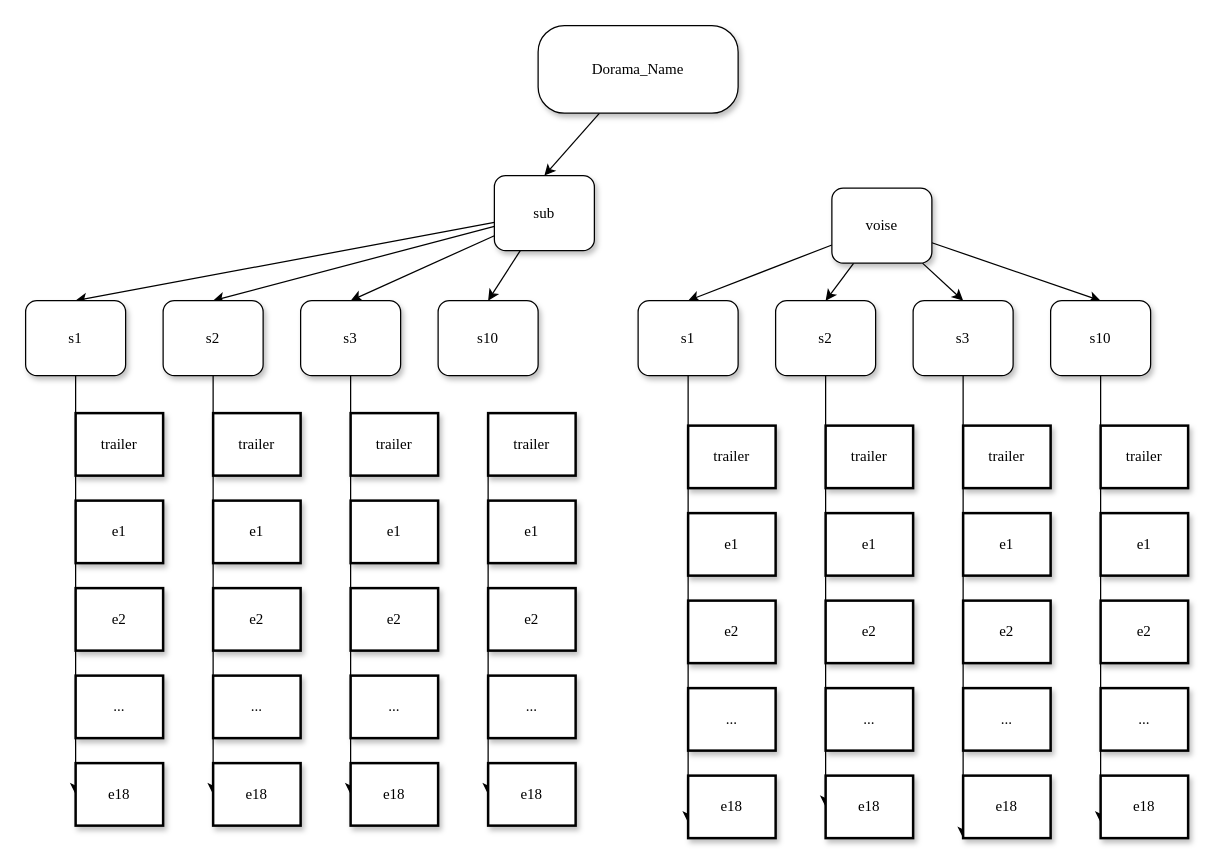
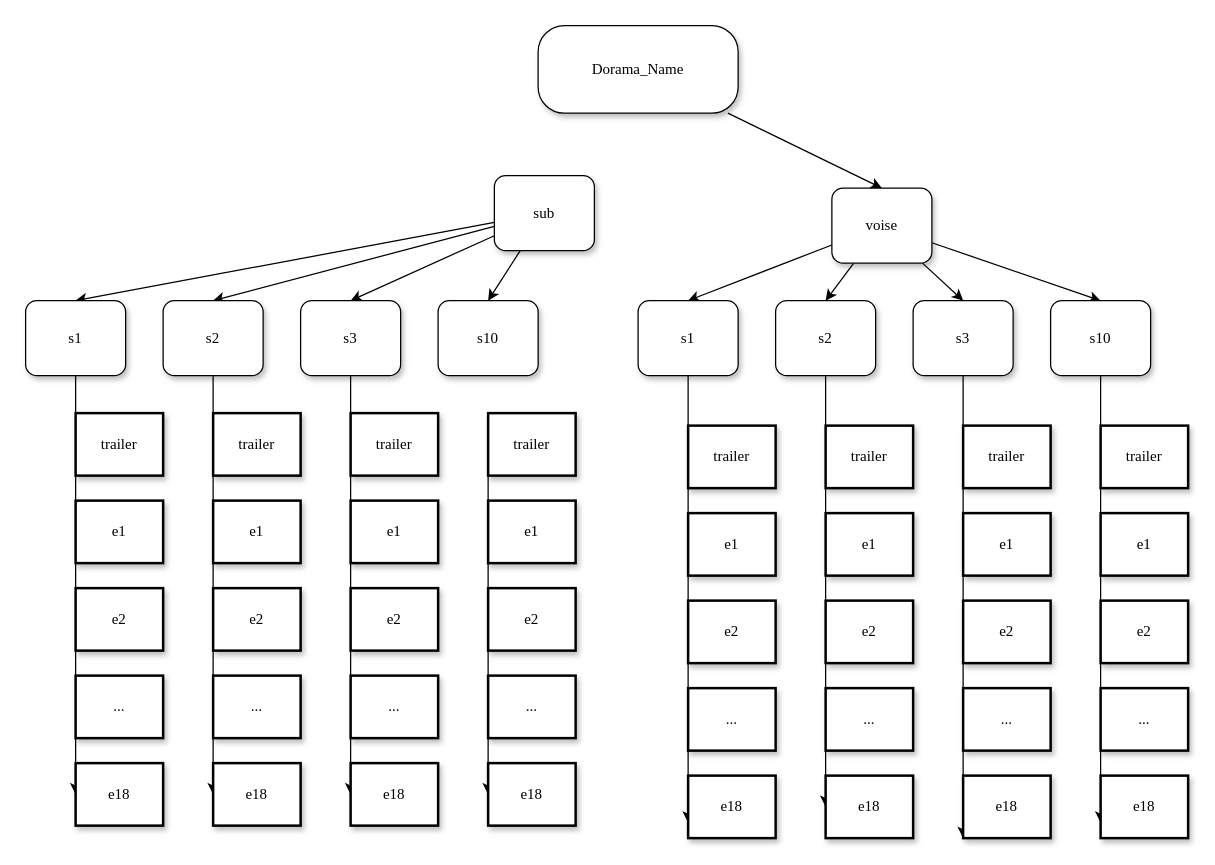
(575, 141) -> none
none -> (801, 149)
